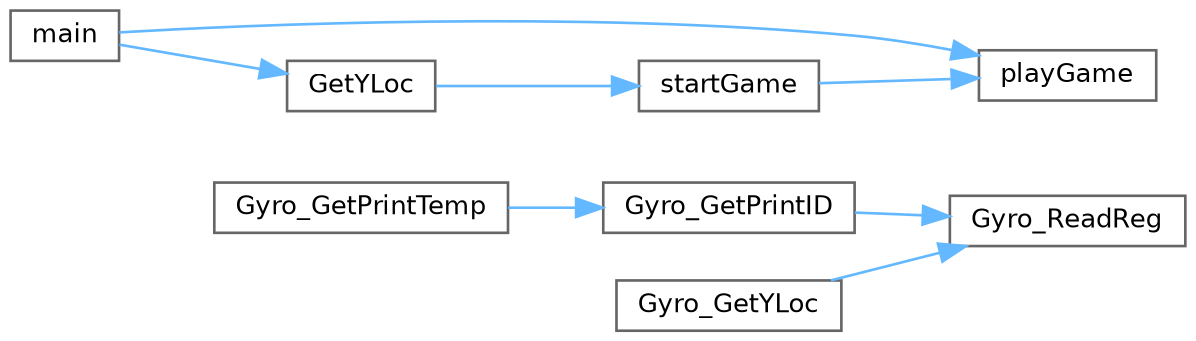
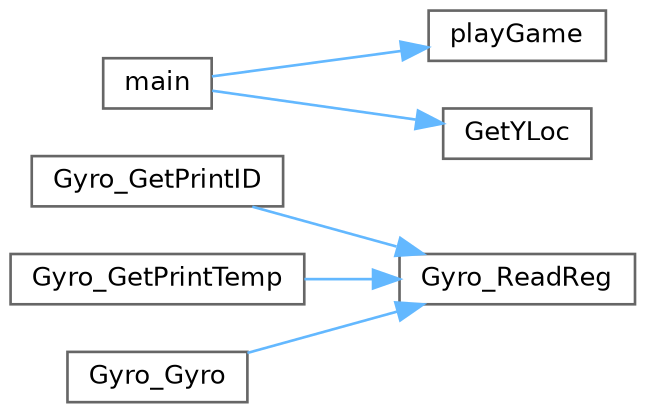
(729, 86) -> none
(542, 208) -> (339, 279)
(729, 306) -> (157, 377)
